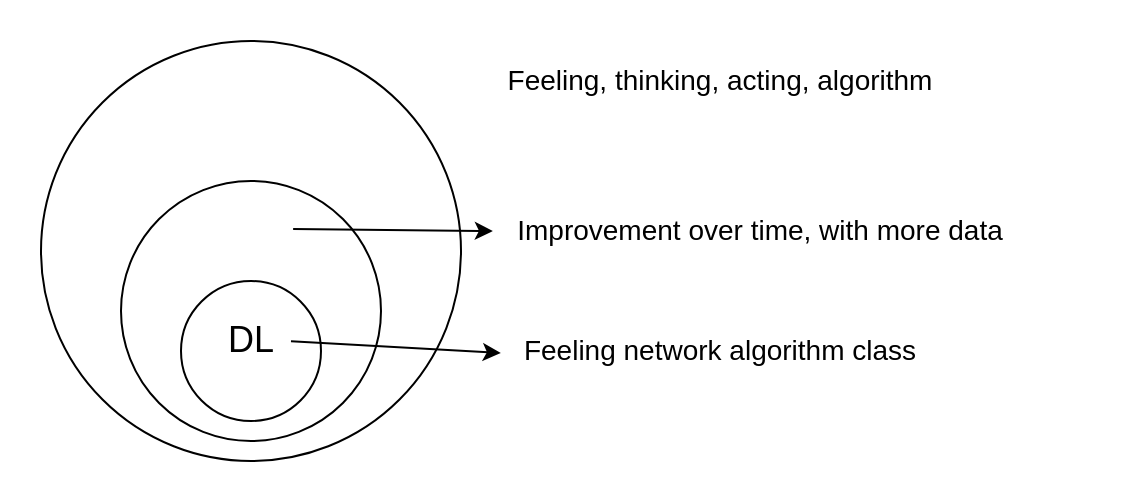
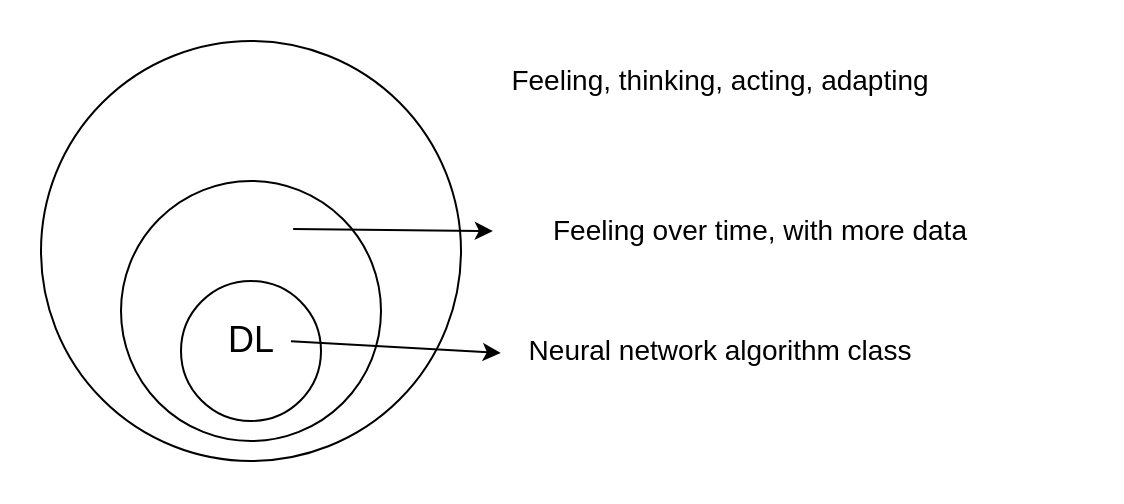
(721, 81) -> (721, 81)
(761, 231) -> (761, 231)
(721, 351) -> (721, 351)
